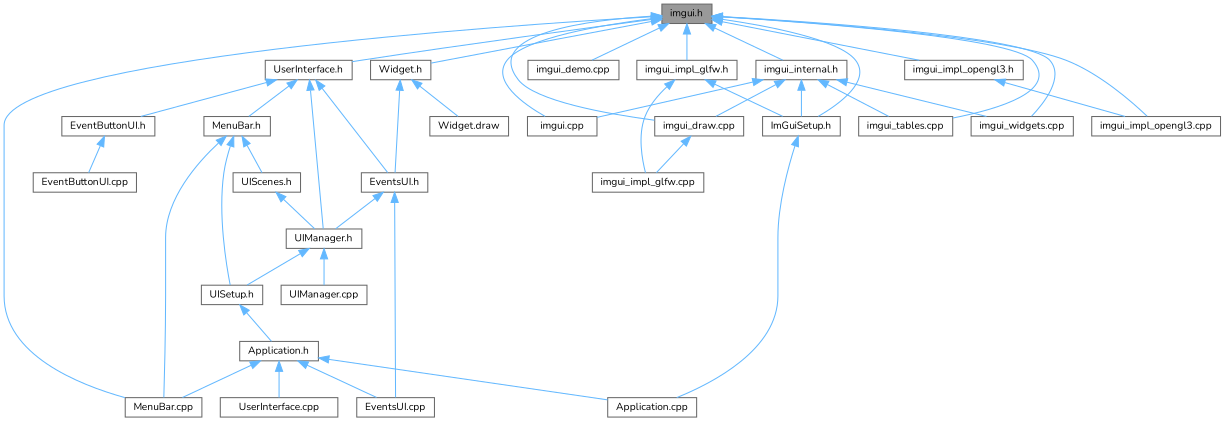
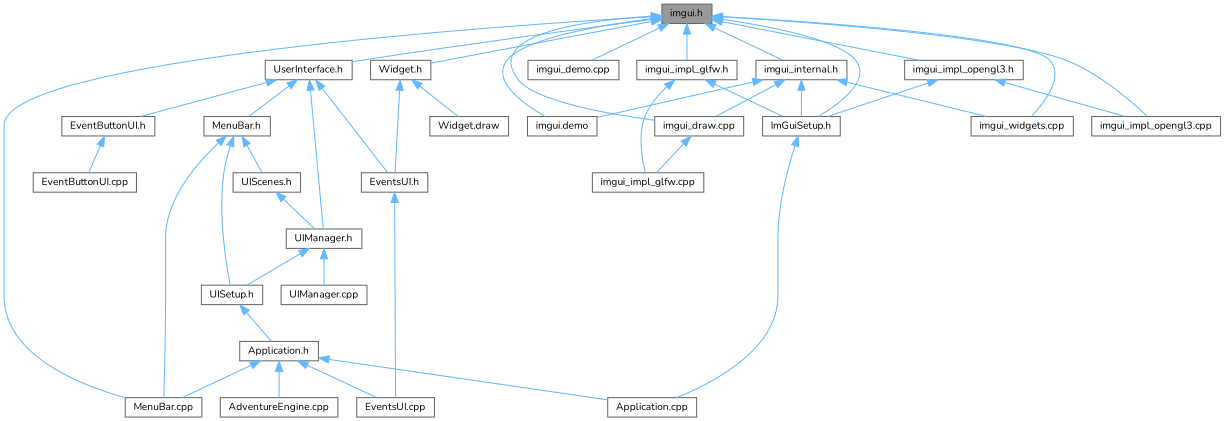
none -> (878, 100)
(562, 126) -> (562, 126)
(906, 126) -> none
(355, 214) -> none
(279, 407) -> (279, 407)
